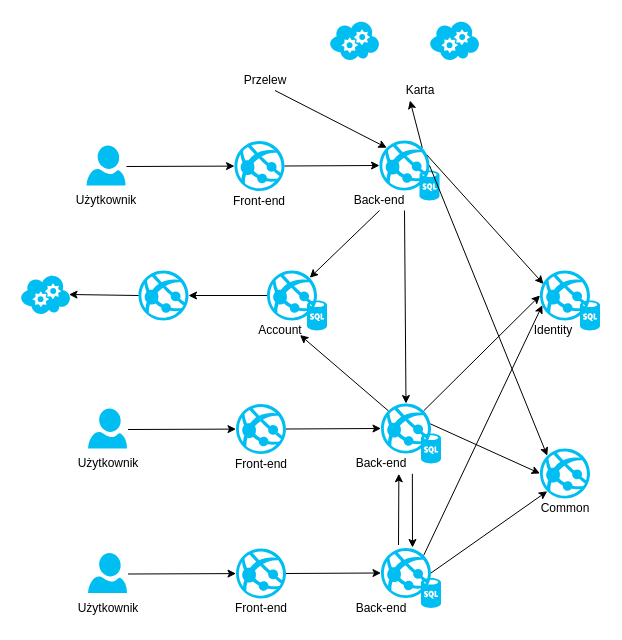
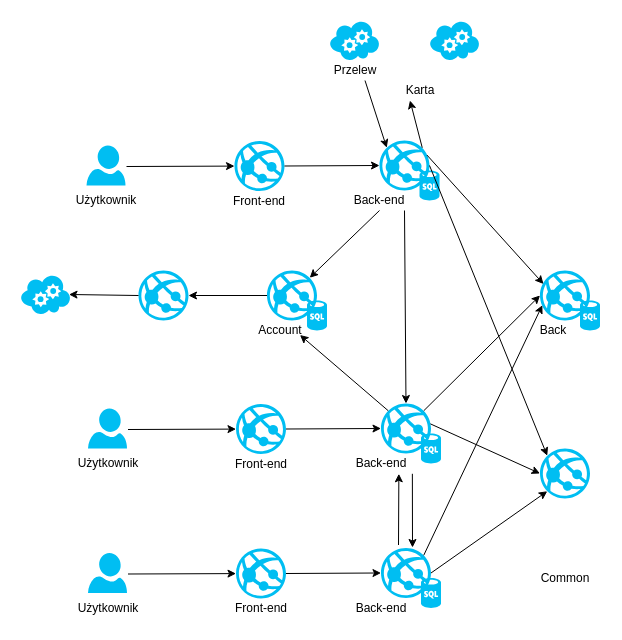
(265, 81) -> (355, 71)
(554, 331) -> (554, 331)
(565, 509) -> (565, 579)
